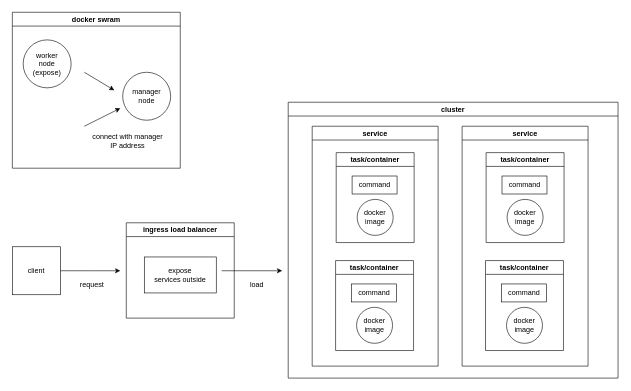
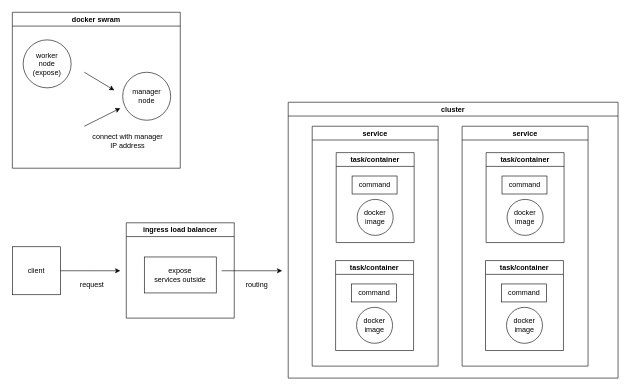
(257, 285) -> (257, 285)
